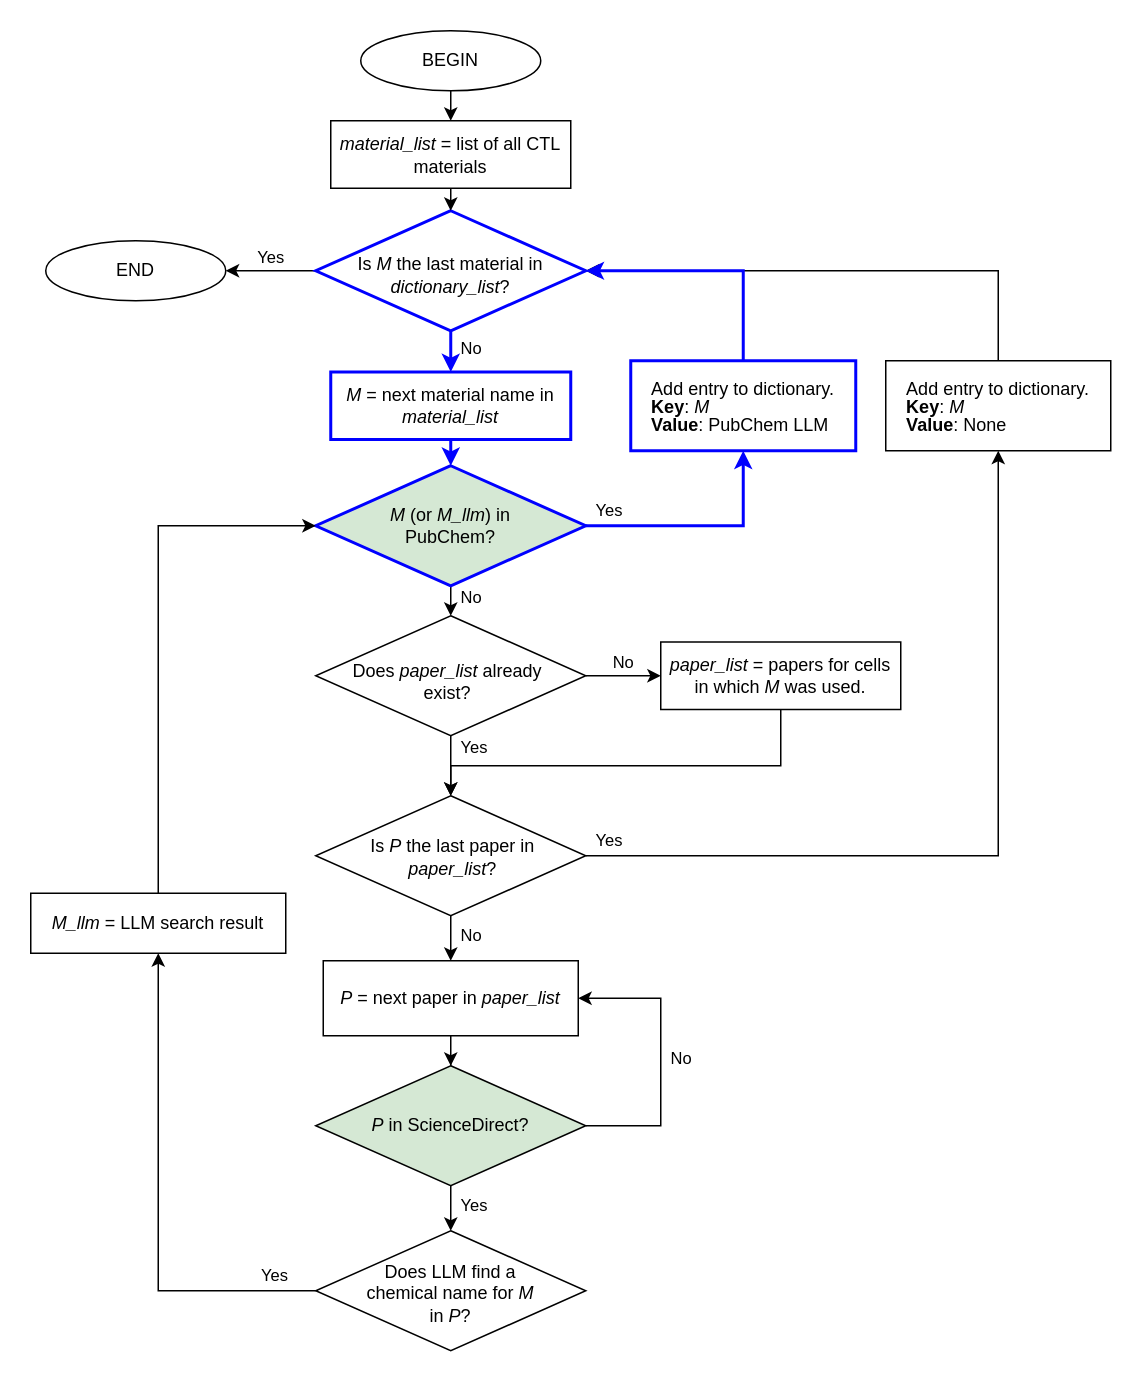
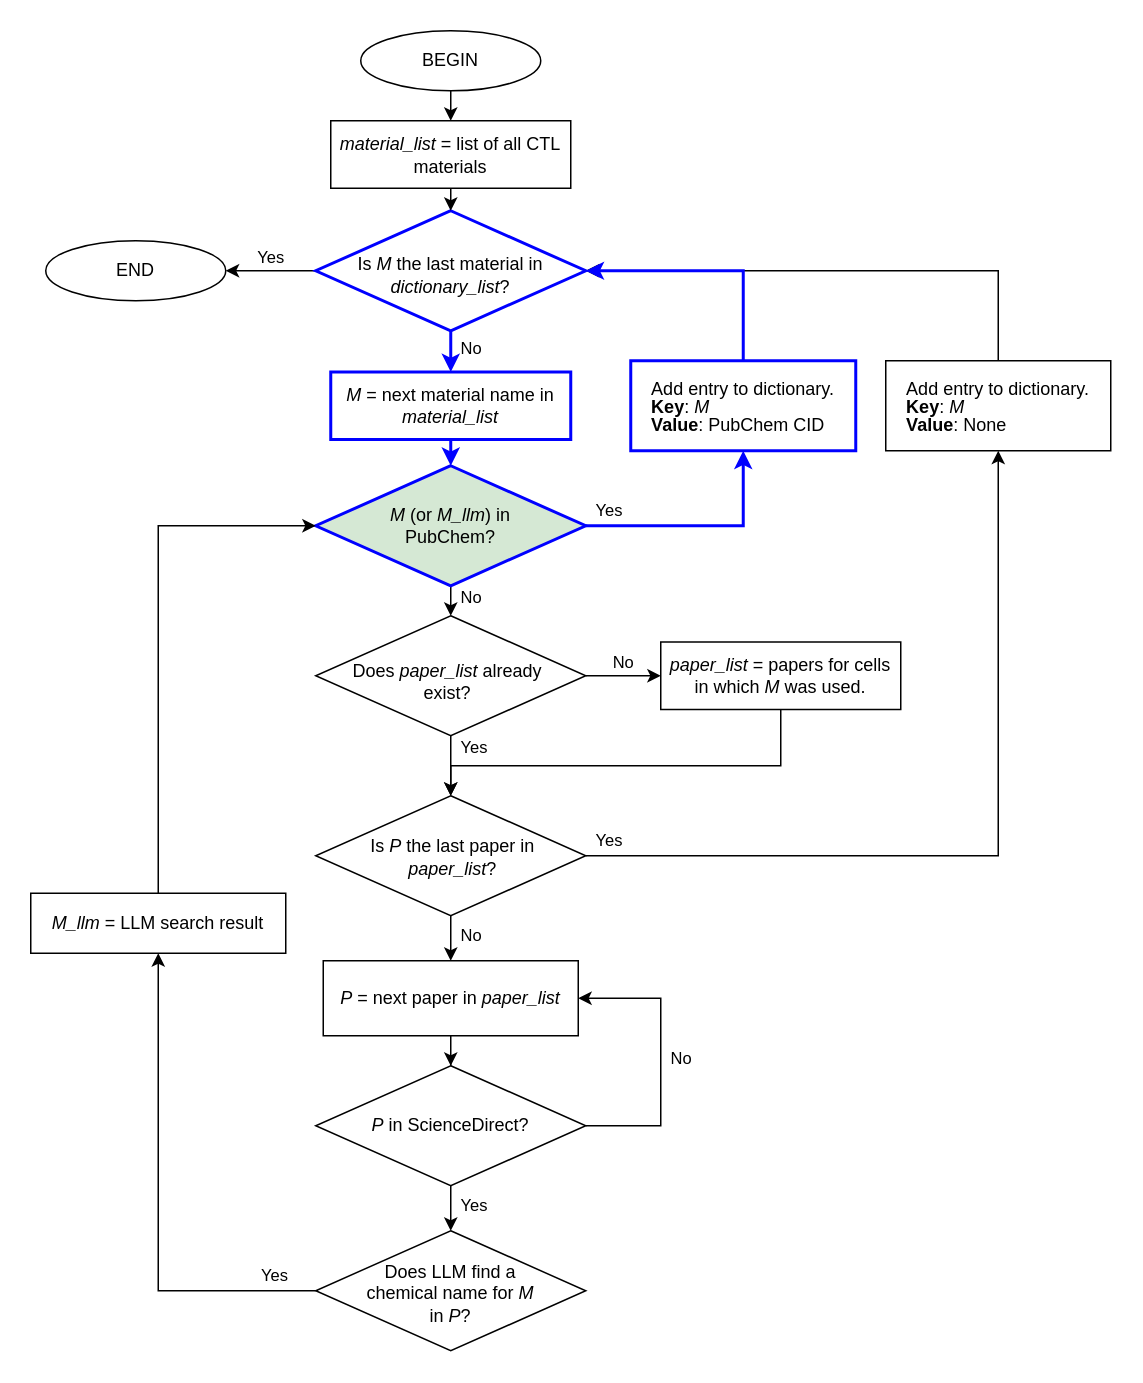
(743, 406) -> (743, 406)
(451, 1126) -> (451, 1126)
